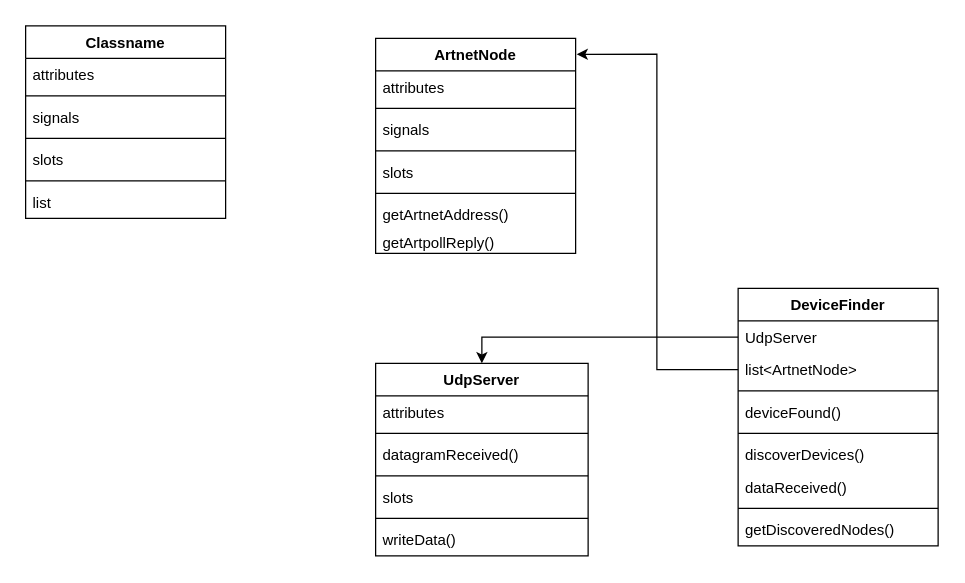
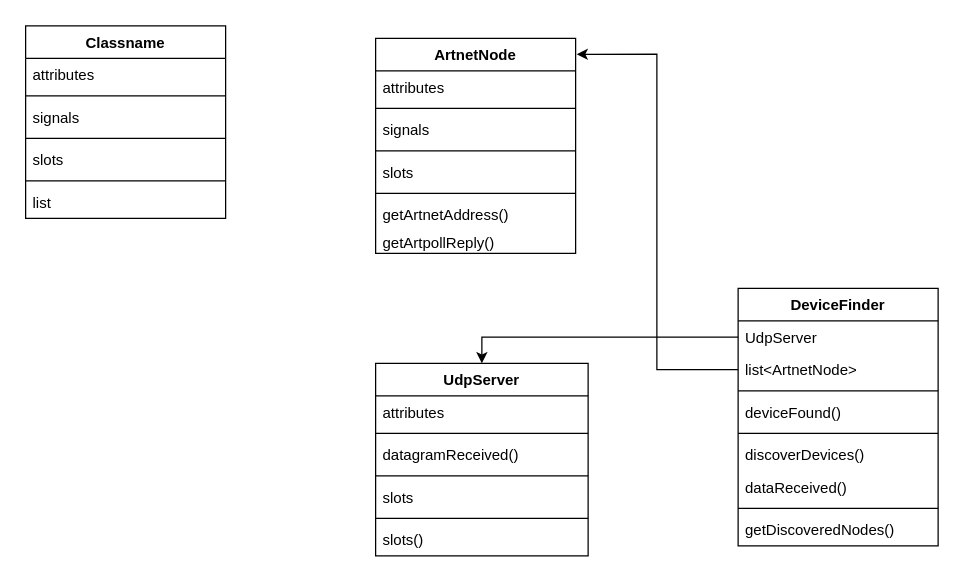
(427, 540) -> (410, 540)
